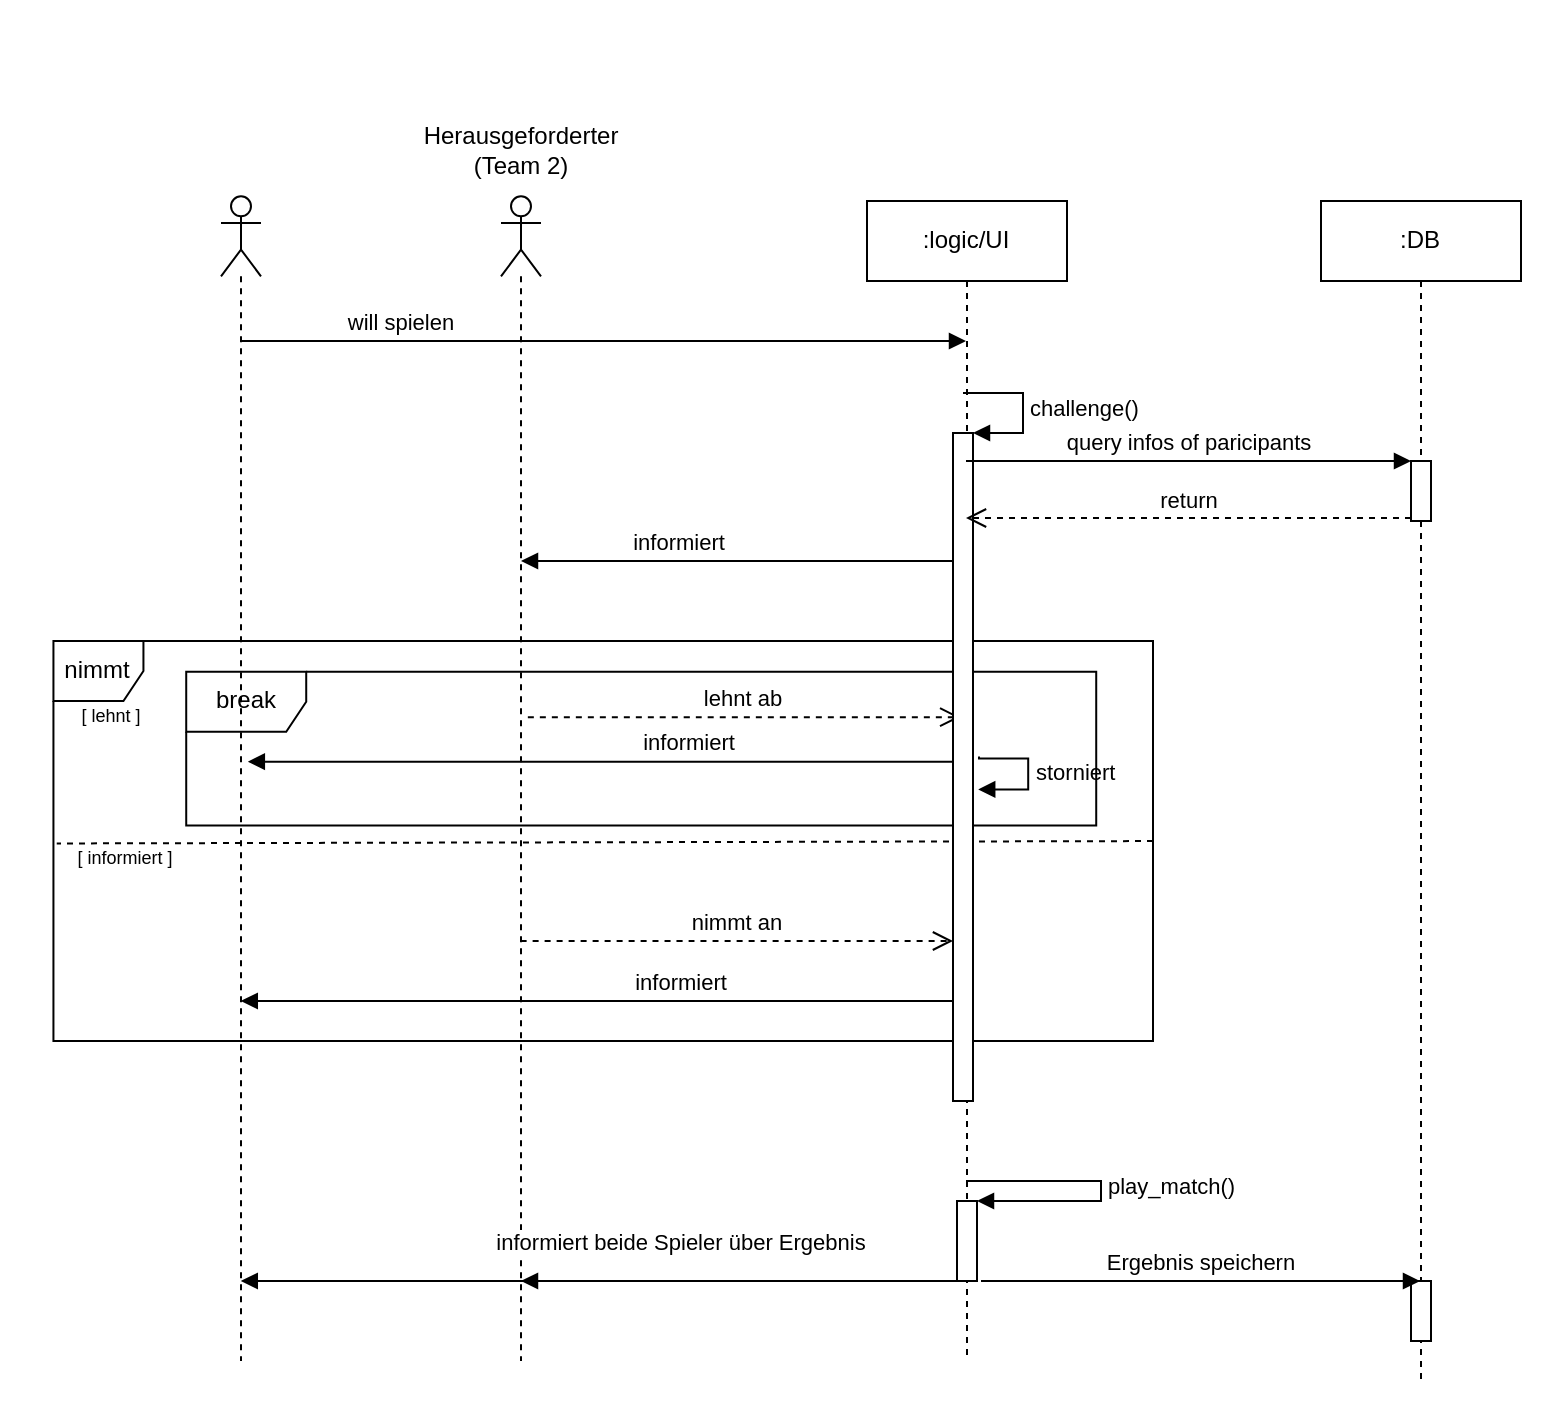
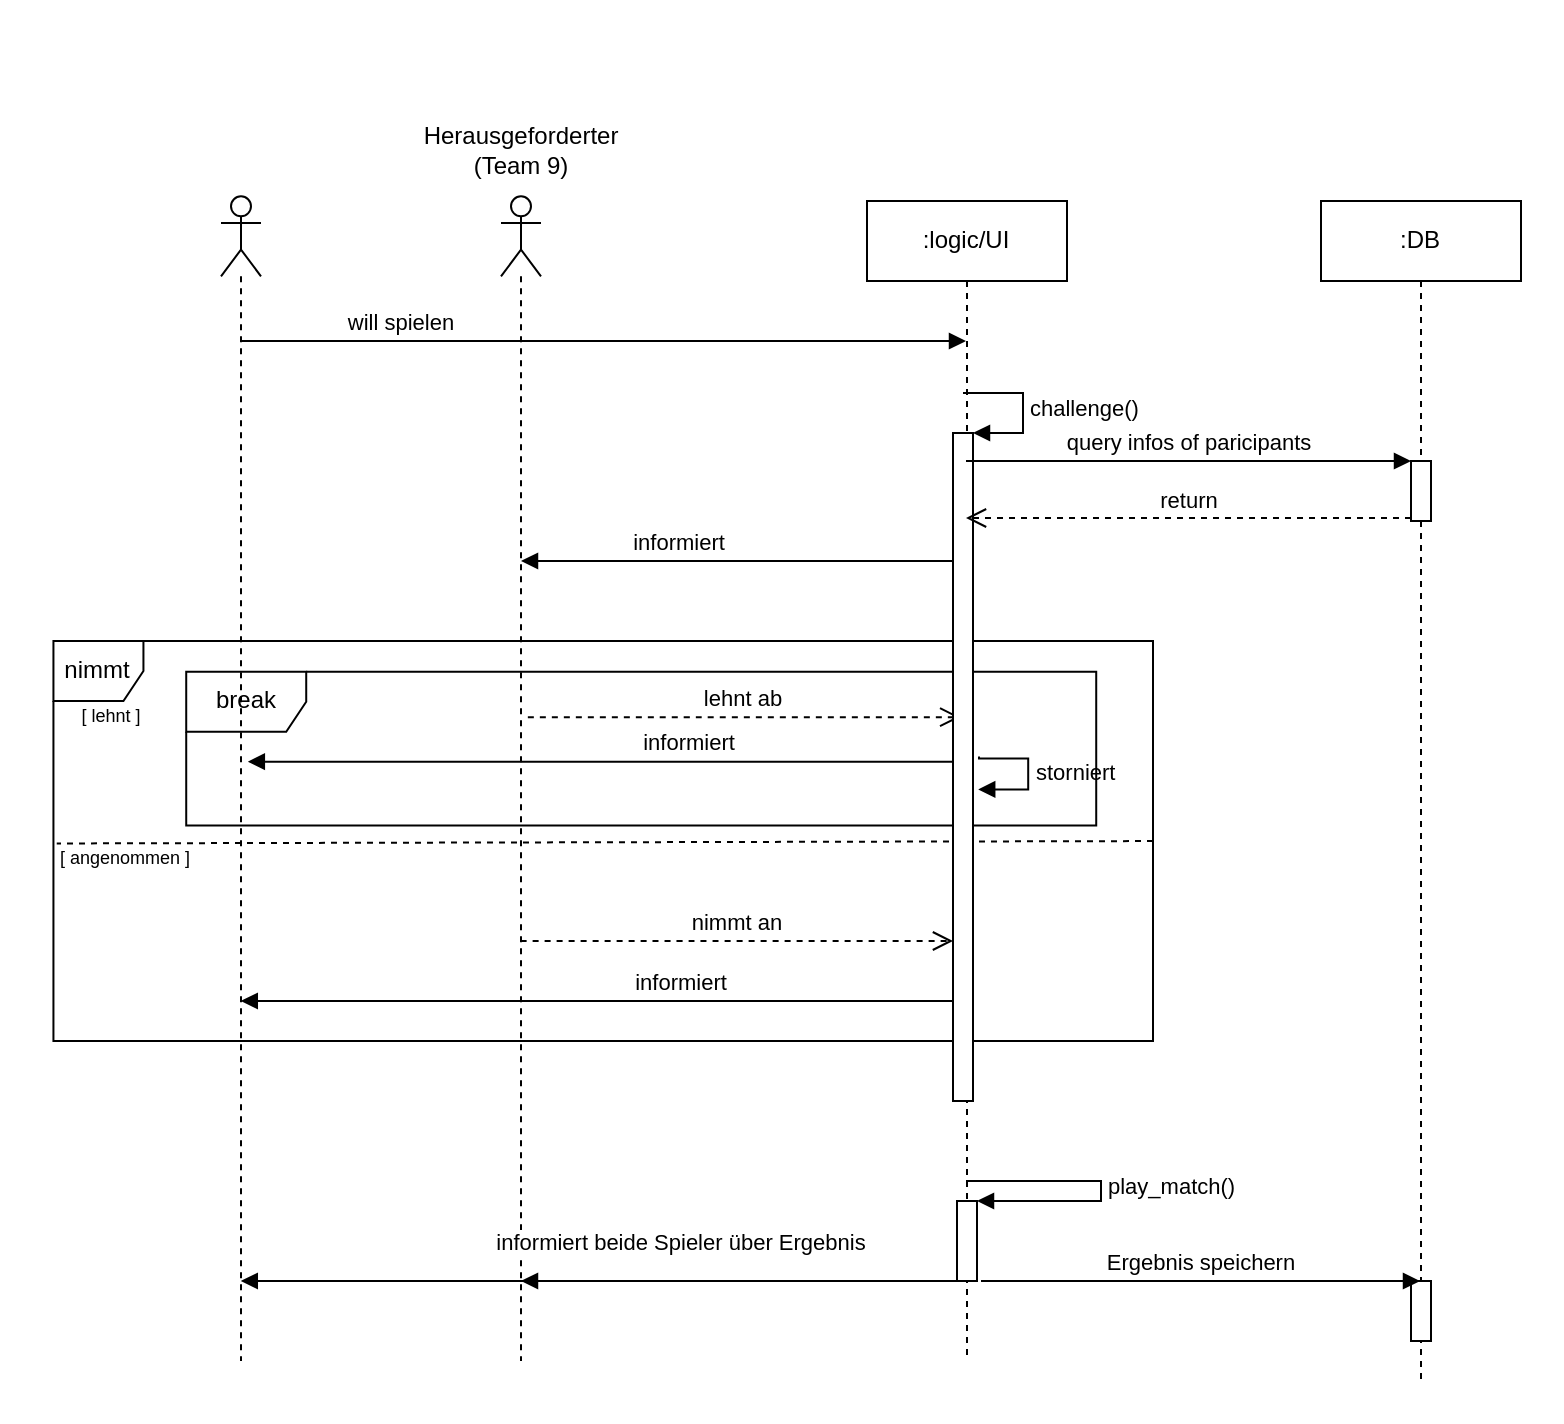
(522, 151) -> (522, 151)
(126, 857) -> (126, 857)
